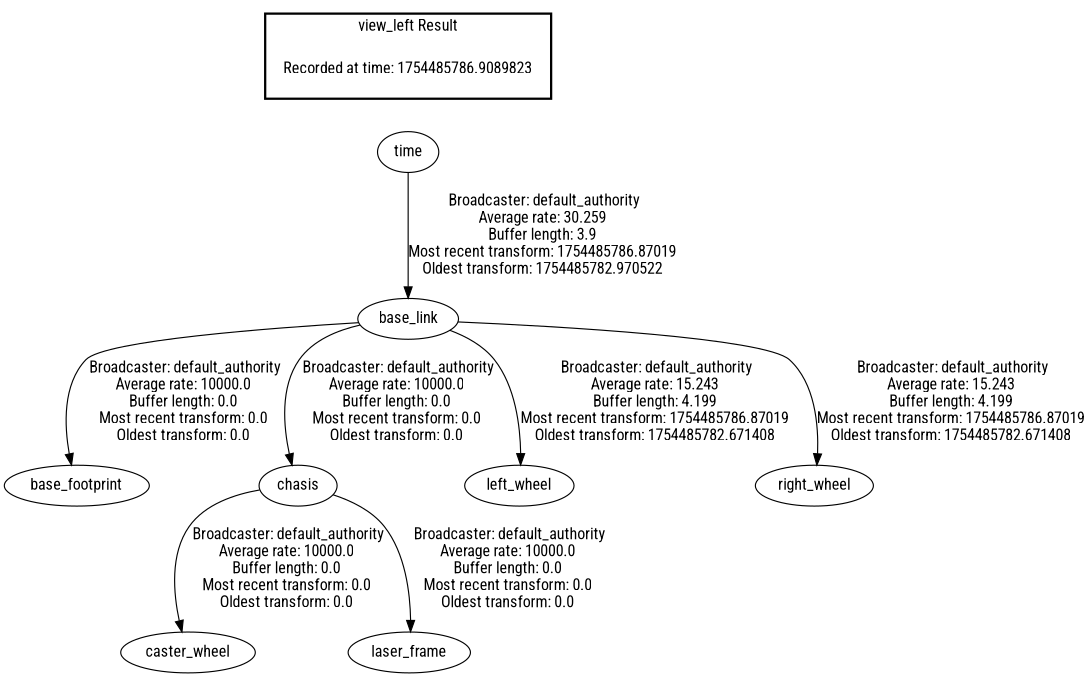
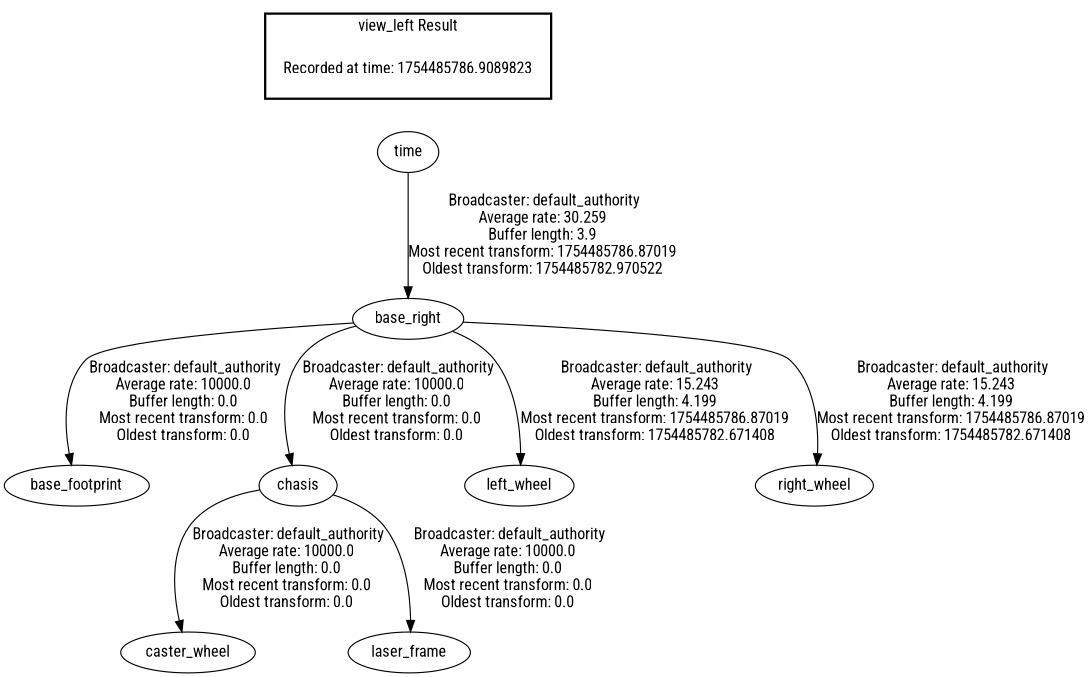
(408, 319) -> (408, 319)
